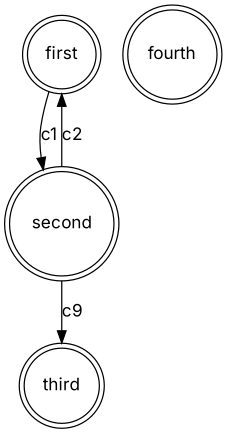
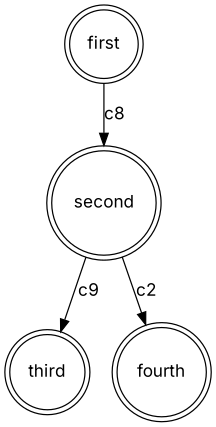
(49, 136) -> (115, 115)
(62, 137) -> (132, 285)
